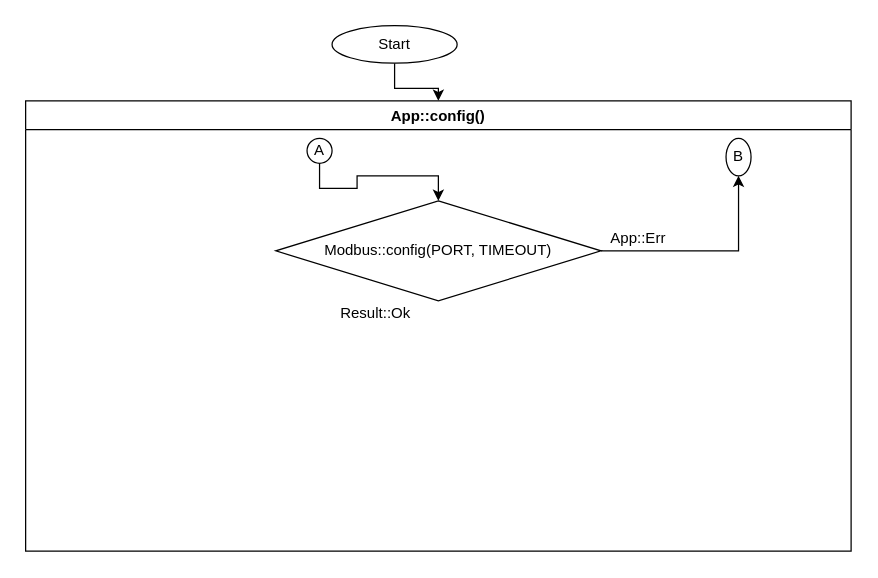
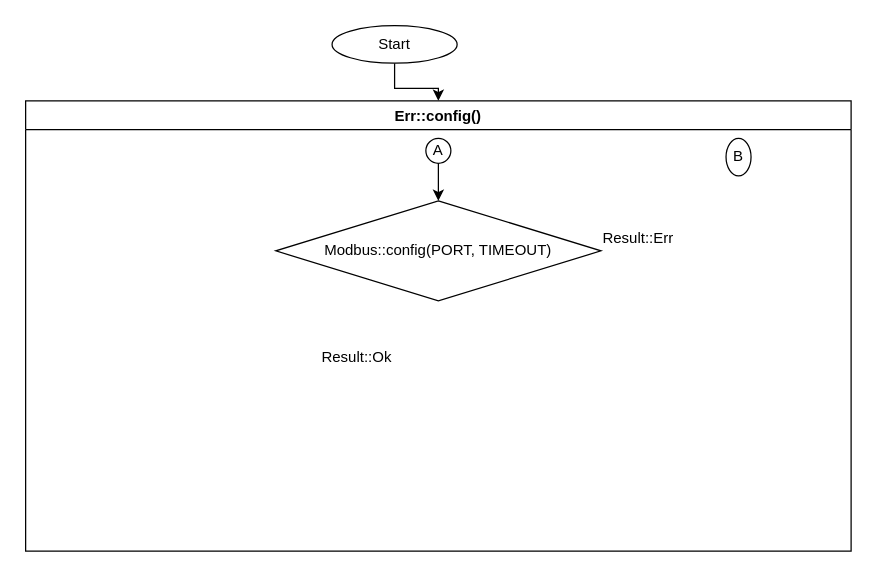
(438, 116) -> (438, 116)
(319, 151) -> (438, 151)
(638, 238) -> (638, 238)
(703, 251) -> none
(376, 313) -> (357, 357)
